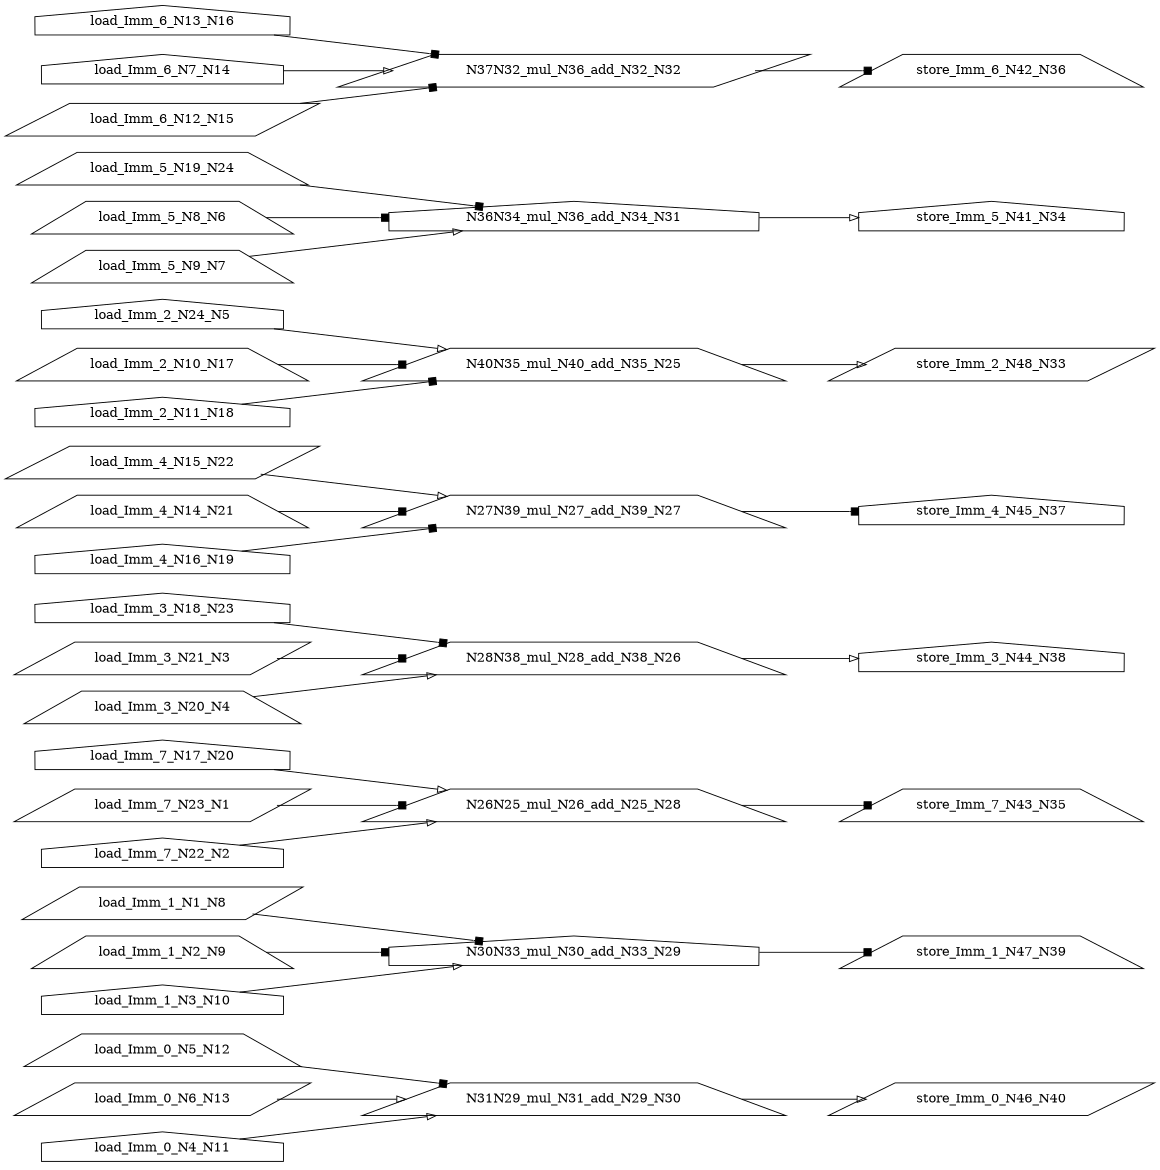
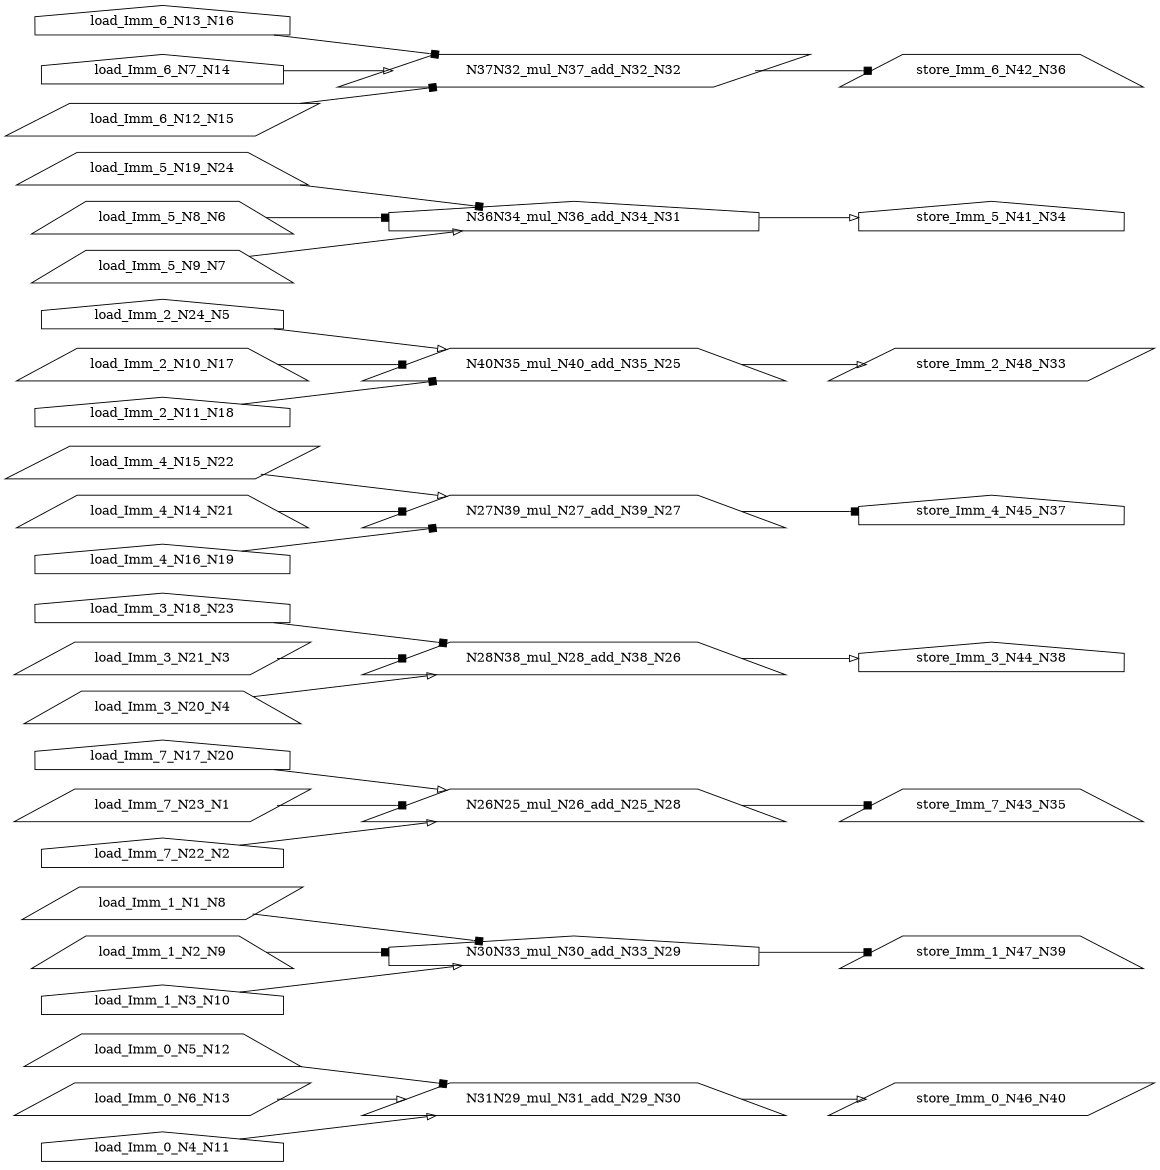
(574, 71) -> (574, 71)
